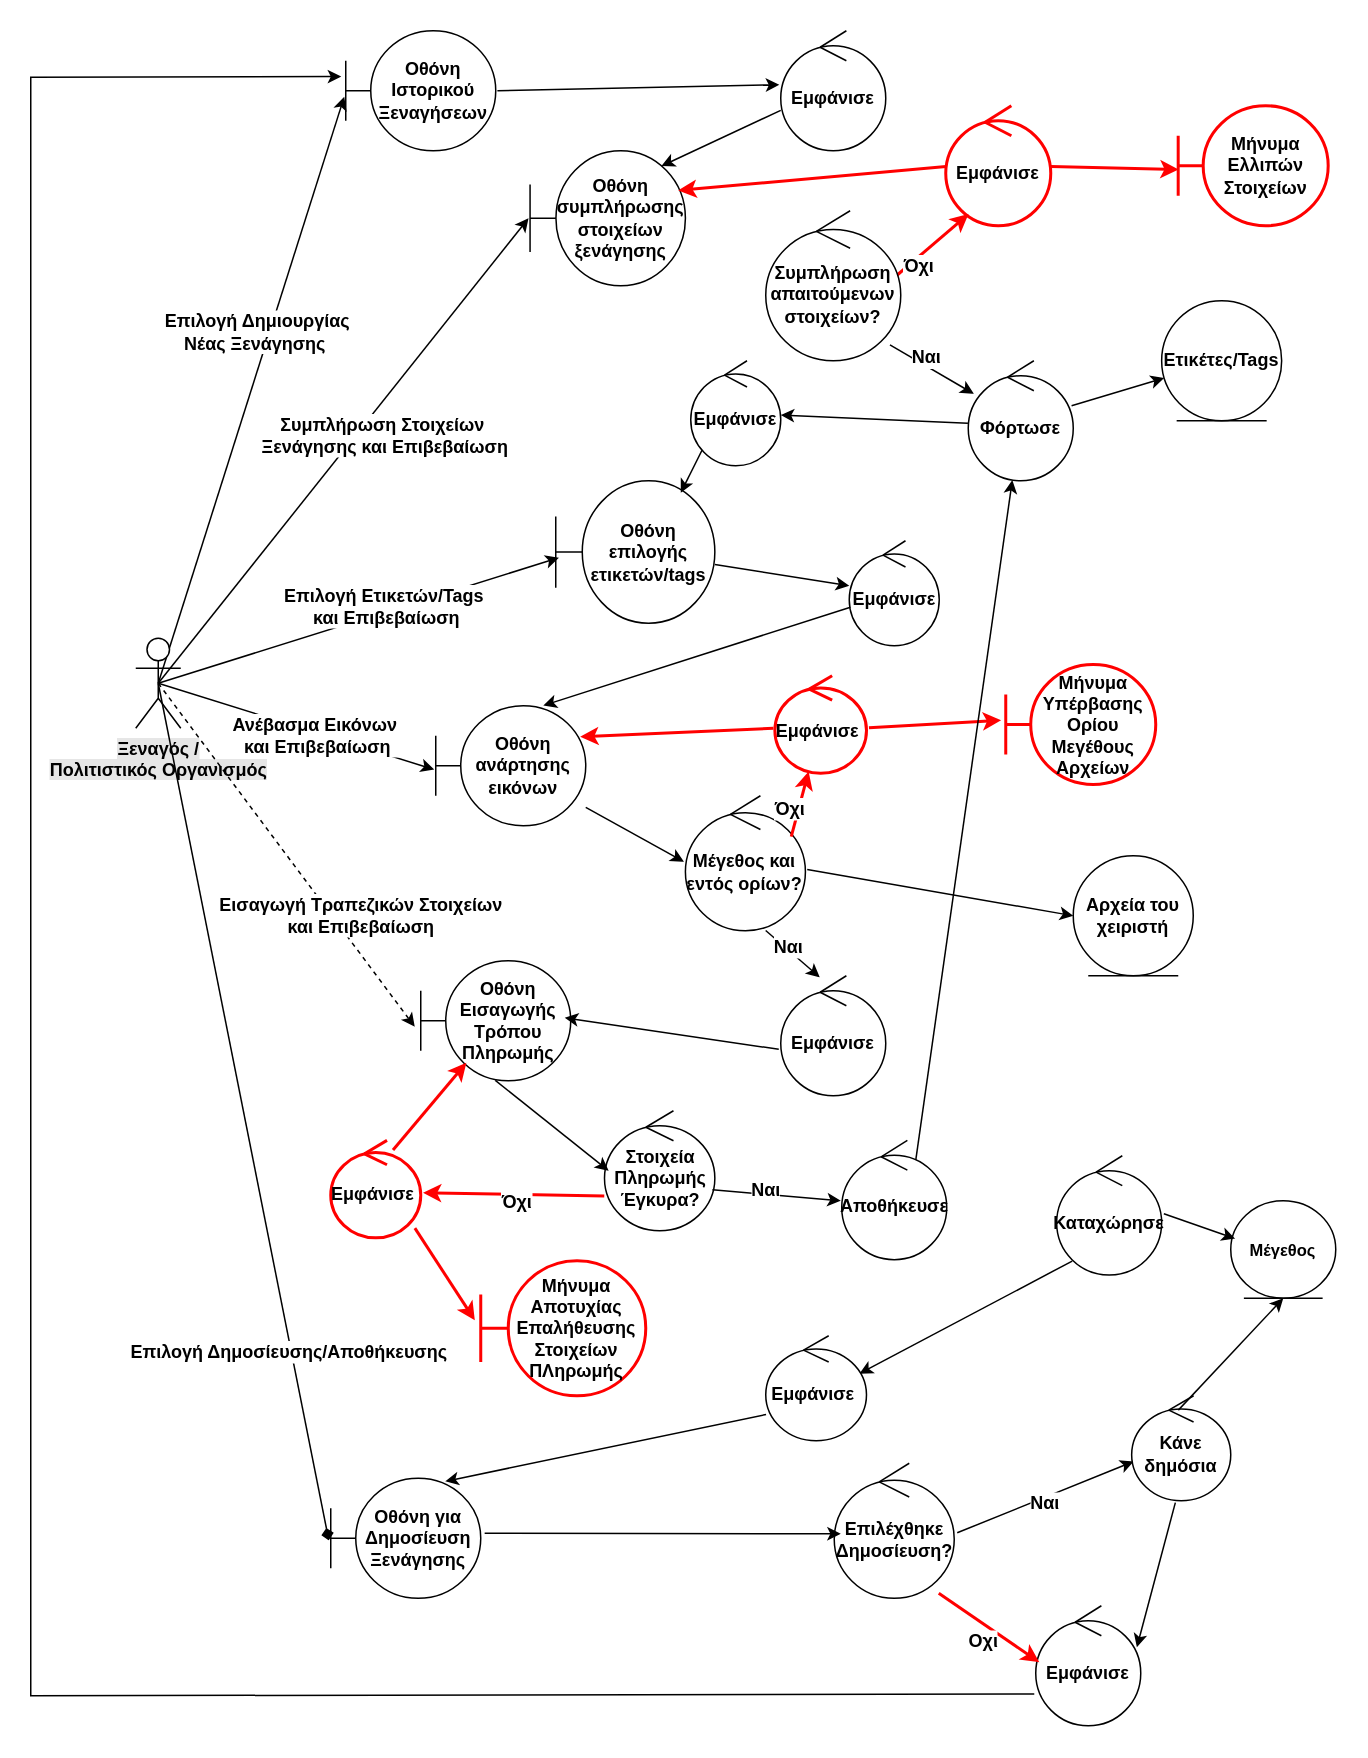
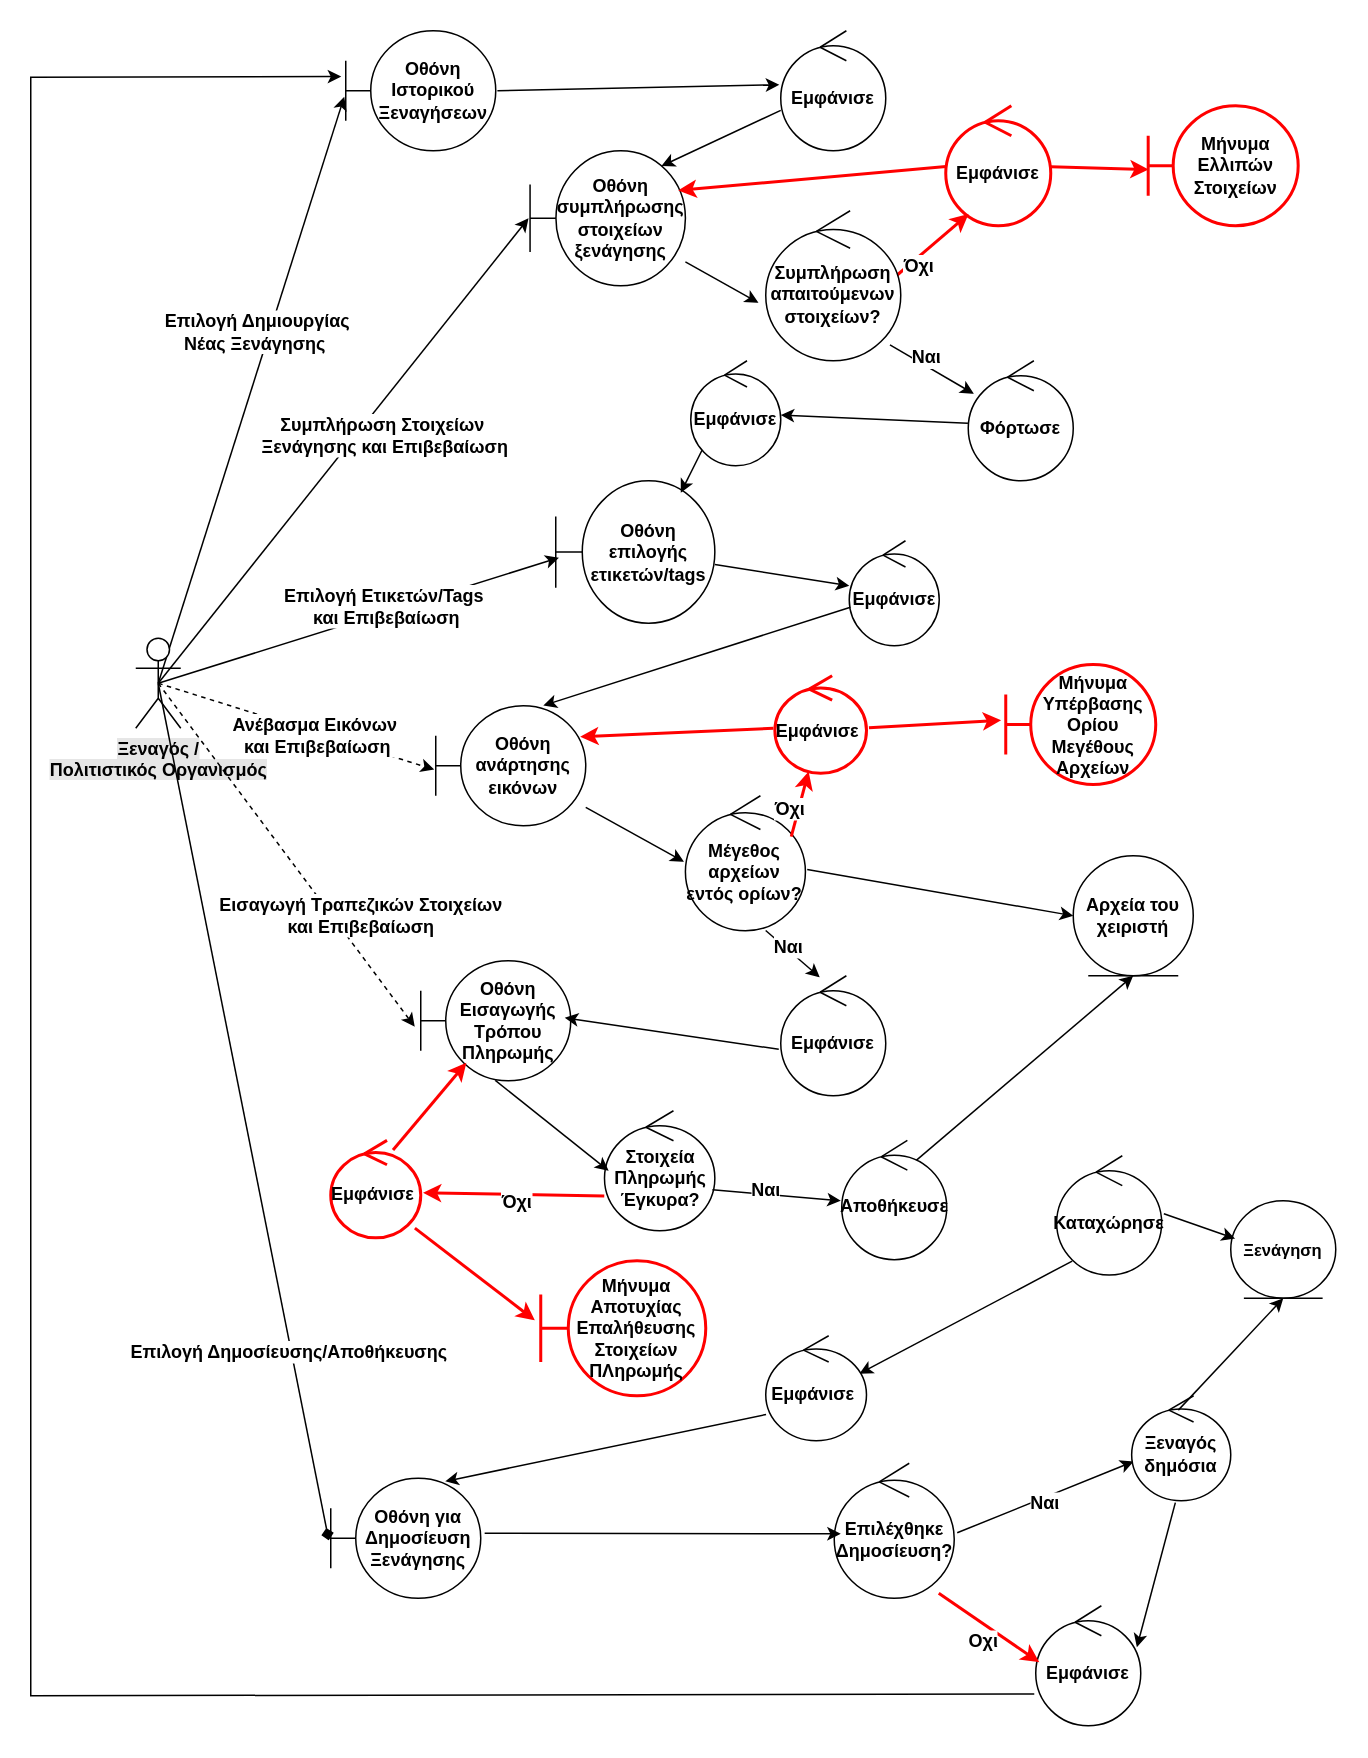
(1253, 166) -> (1223, 166)
none -> (718, 280)
(1222, 361) -> none
(1113, 393) -> none
(208, 699) -> (208, 699)
(963, 825) -> (1021, 1071)
(745, 872) -> (745, 872)
(1283, 1250) -> (1283, 1250)
(563, 1328) -> (623, 1328)
(1181, 1454) -> (1181, 1454)
